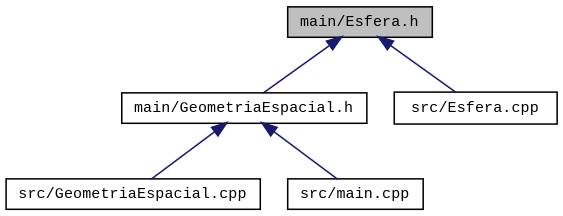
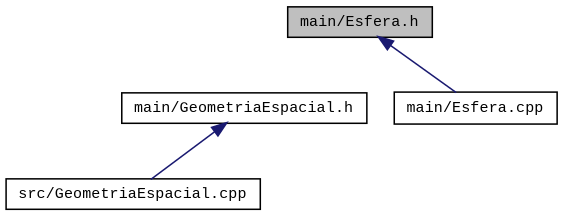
(296, 70) -> none
(476, 108) -> (476, 108)
(355, 194) -> none
